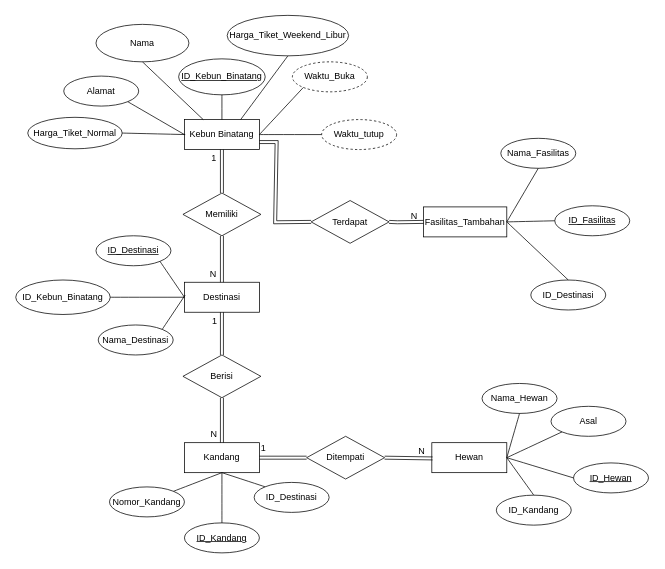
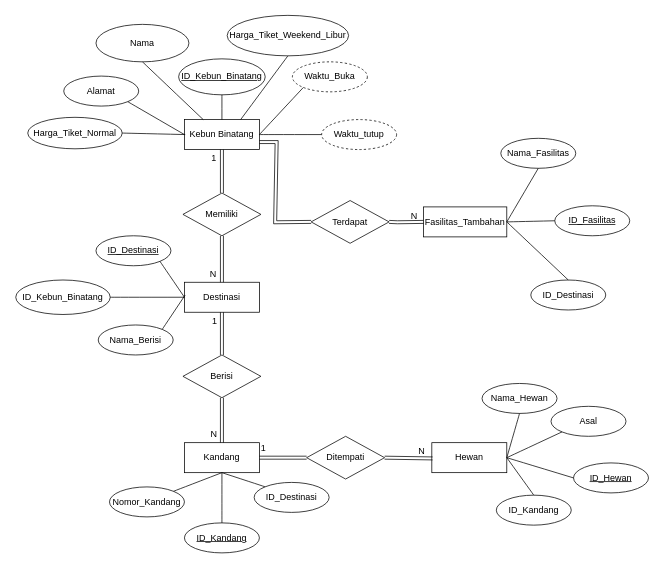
(135, 340) -> (135, 340)
